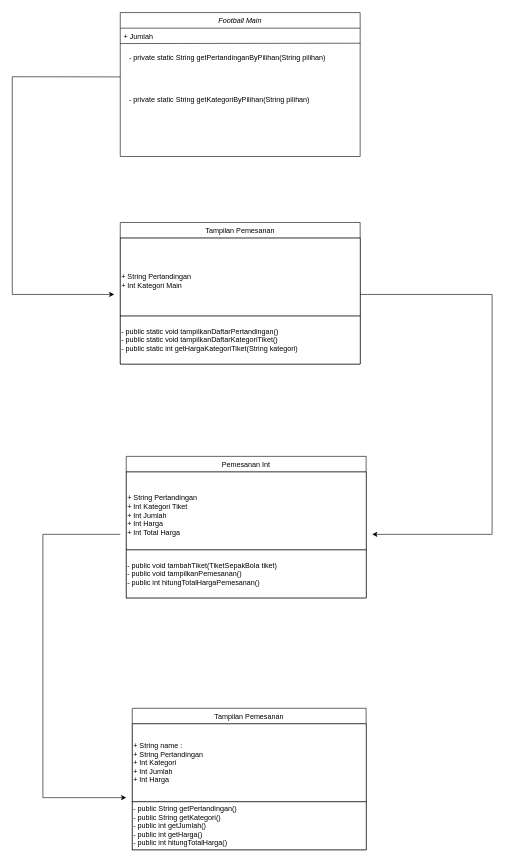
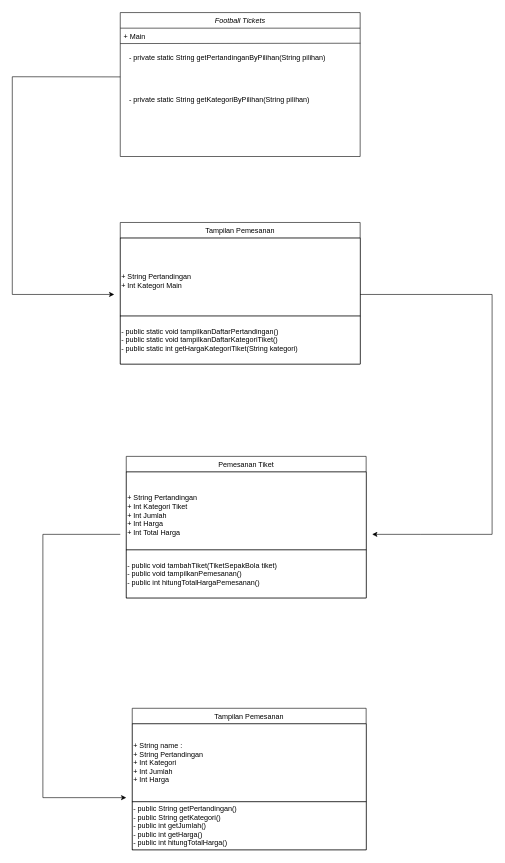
(240, 20) -> (240, 20)
(138, 36) -> (134, 36)
(246, 464) -> (246, 464)
